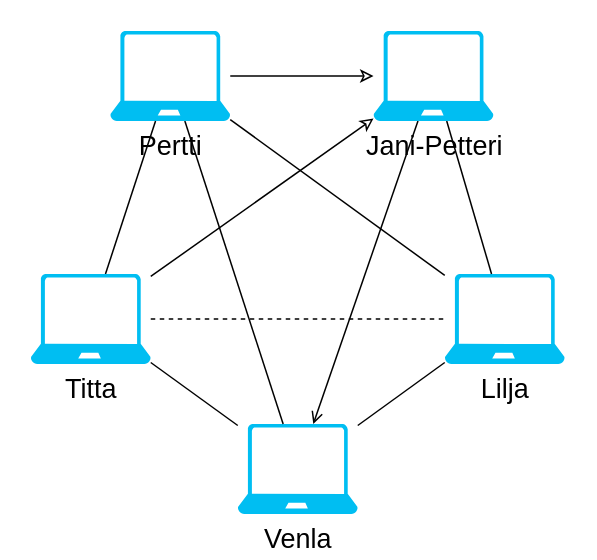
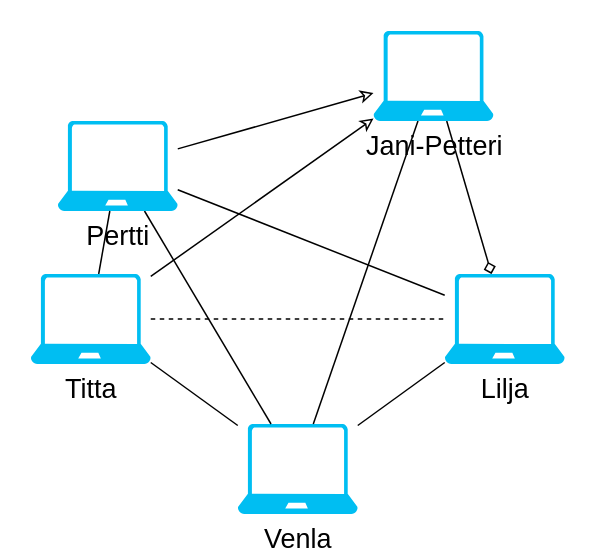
(170, 76) -> (118, 166)
(490, 267) -> (488, 262)
(316, 417) -> (315, 418)
